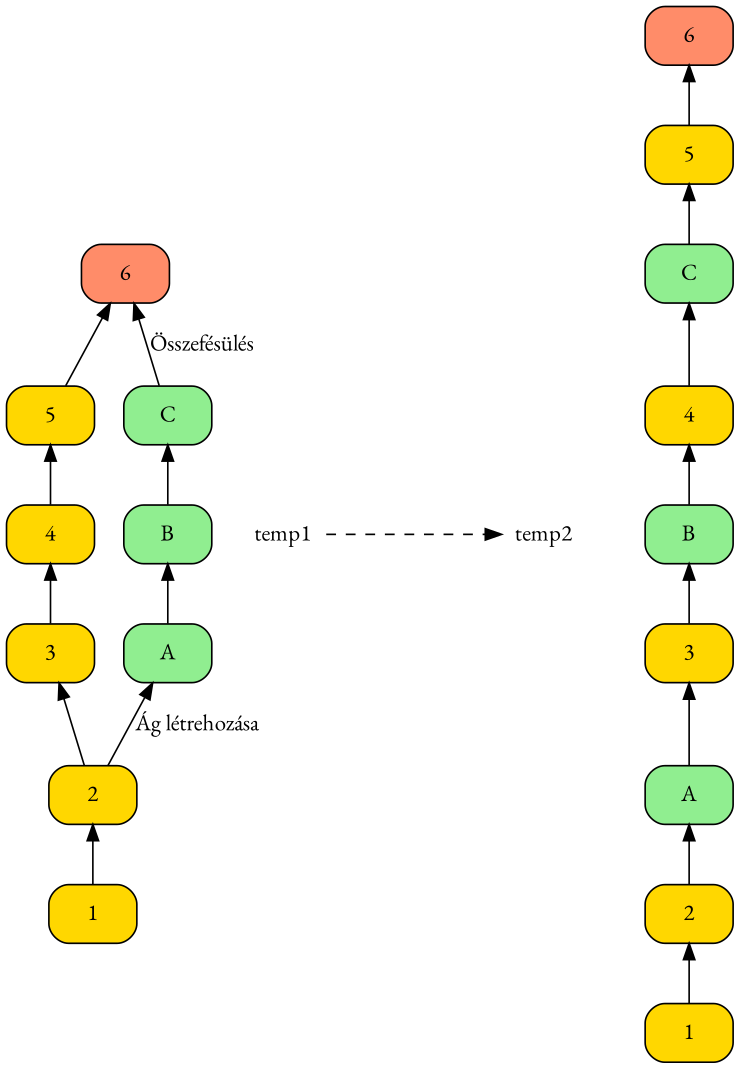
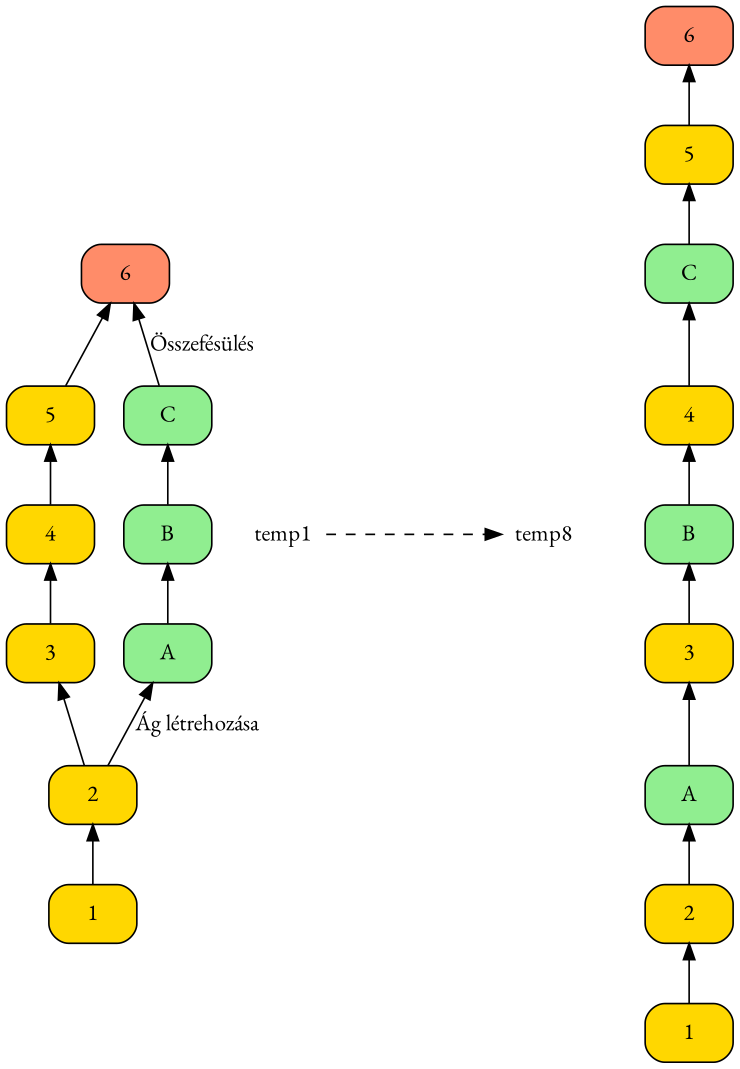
(544, 534) -> (544, 534)
